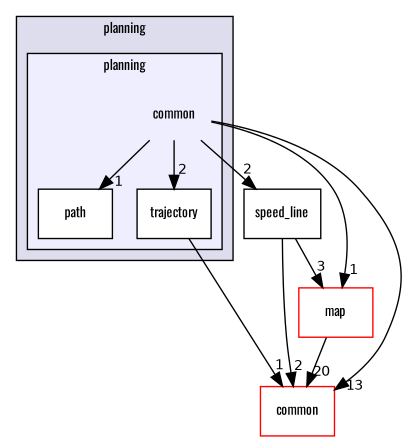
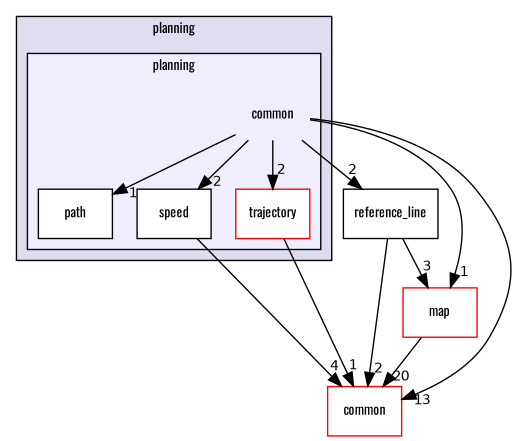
(174, 214) -> (273, 214)
none -> (174, 214)
(282, 214) -> (391, 214)
